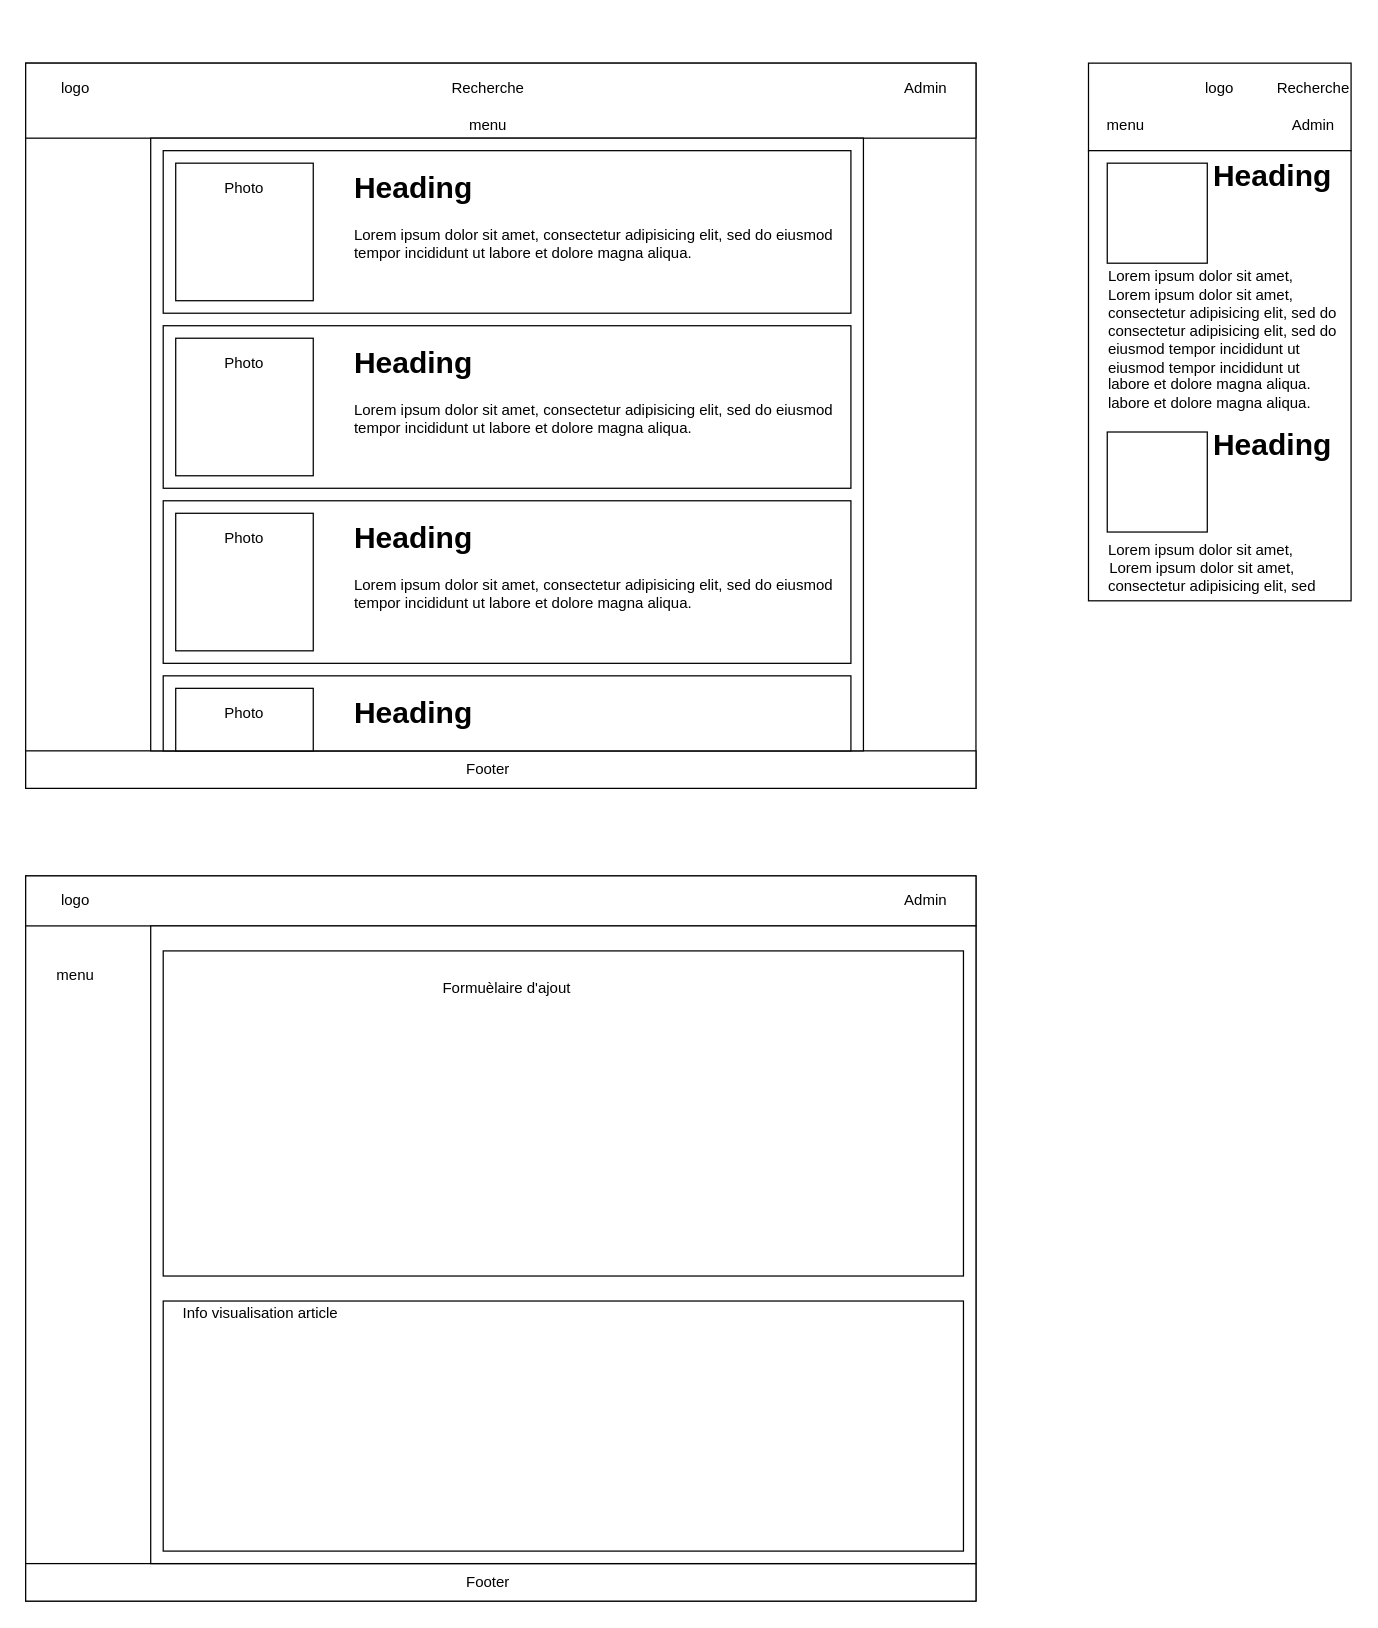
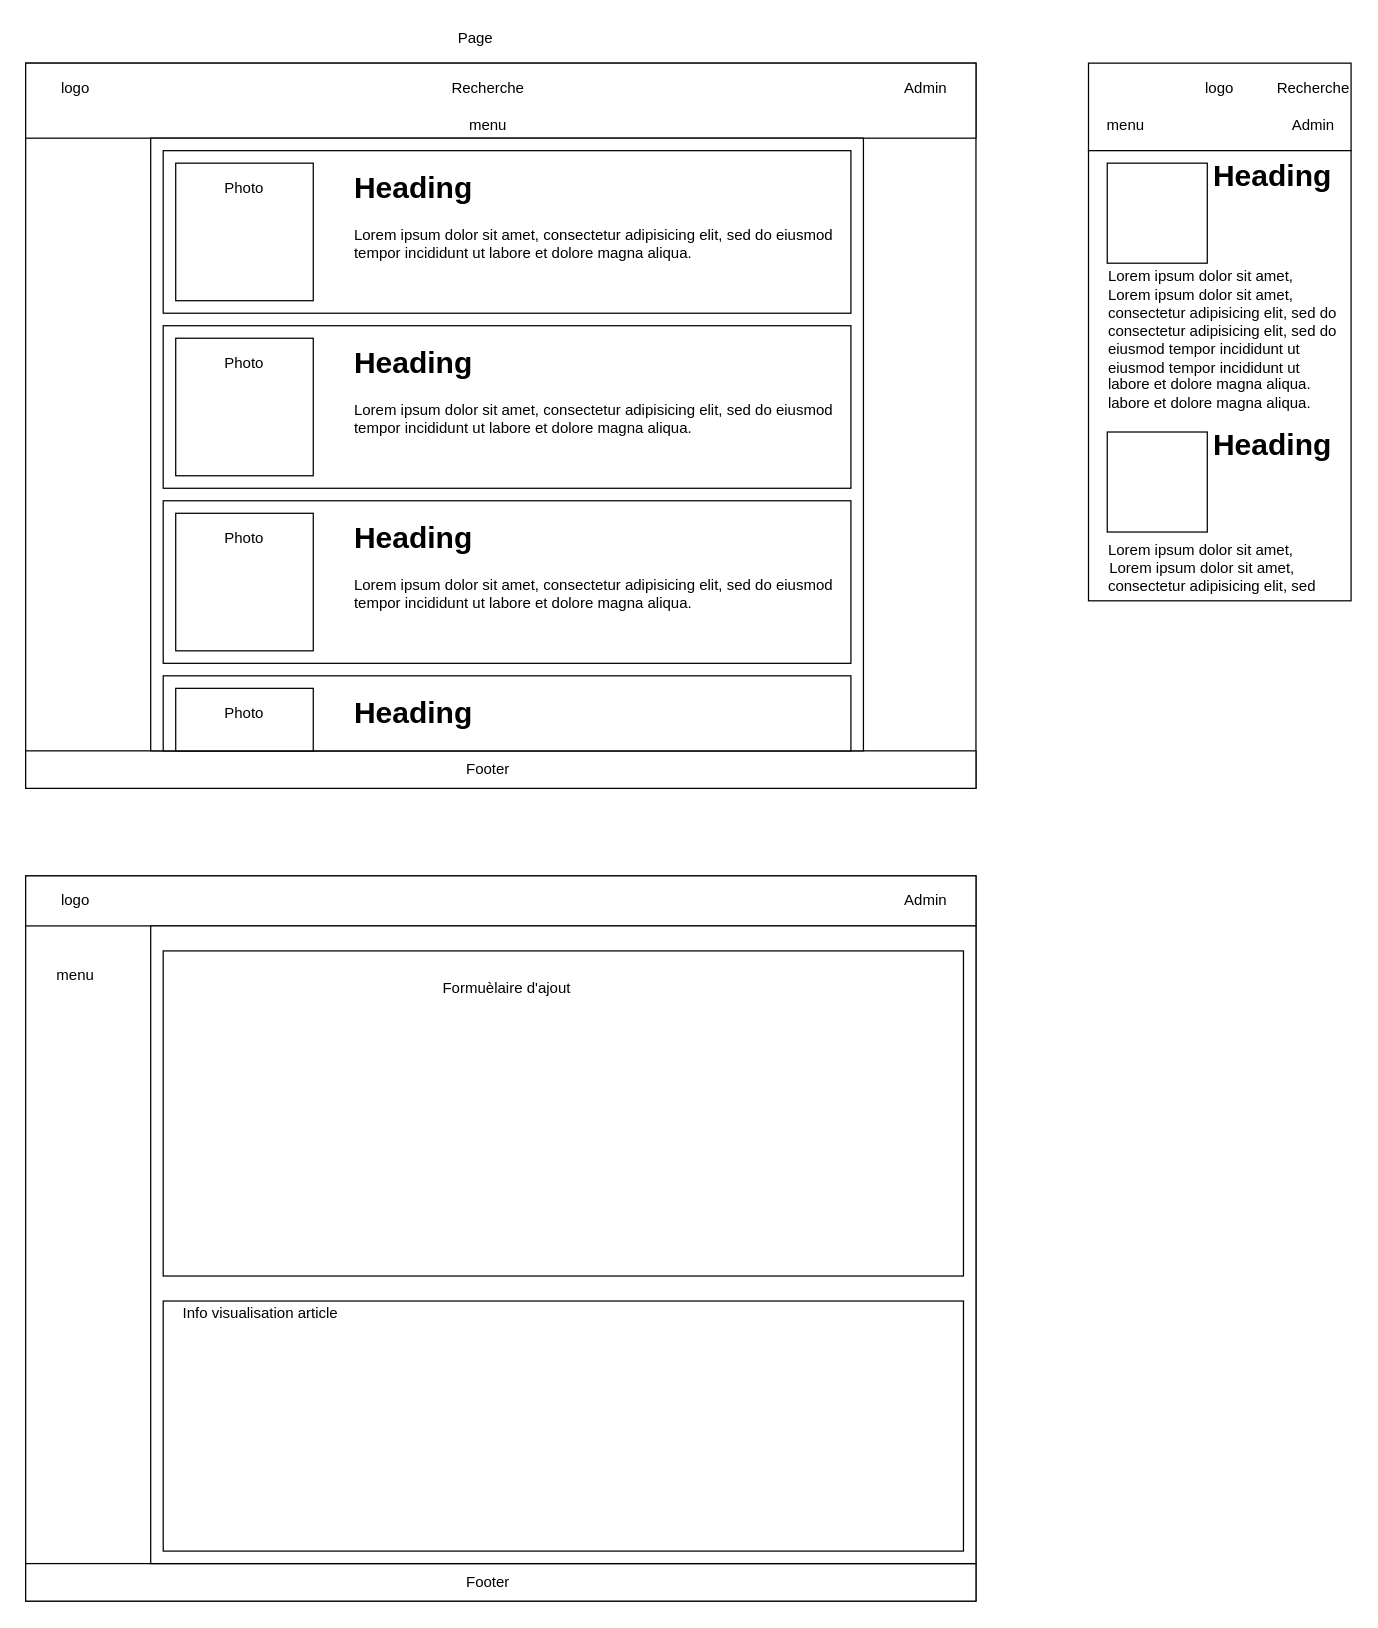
none -> (476, 38)
